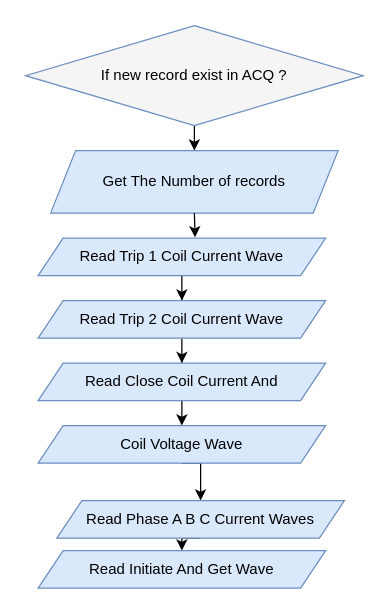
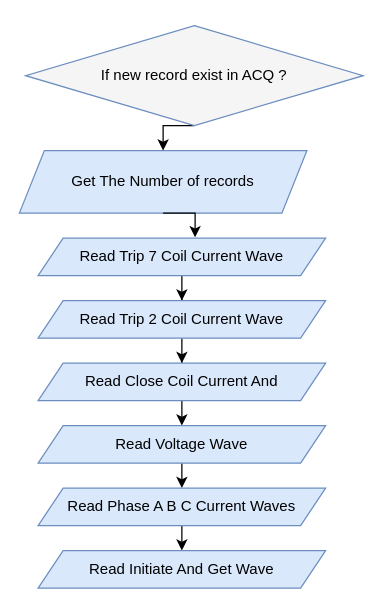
(194, 182) -> (163, 182)
(182, 257) -> (182, 257)
(182, 444) -> (182, 444)
(201, 519) -> (182, 507)
